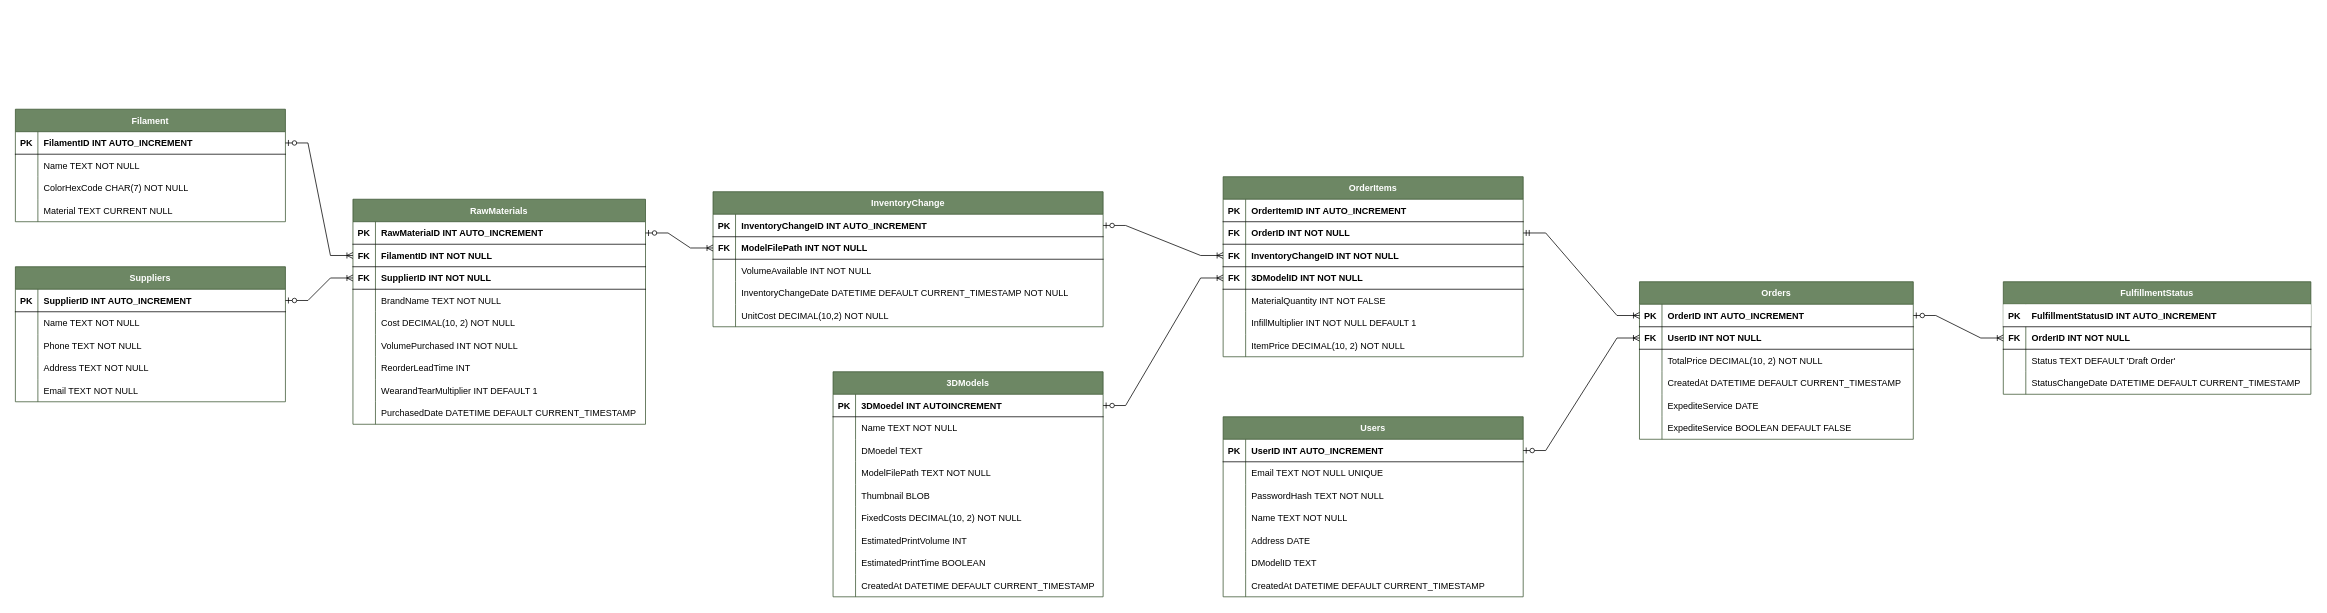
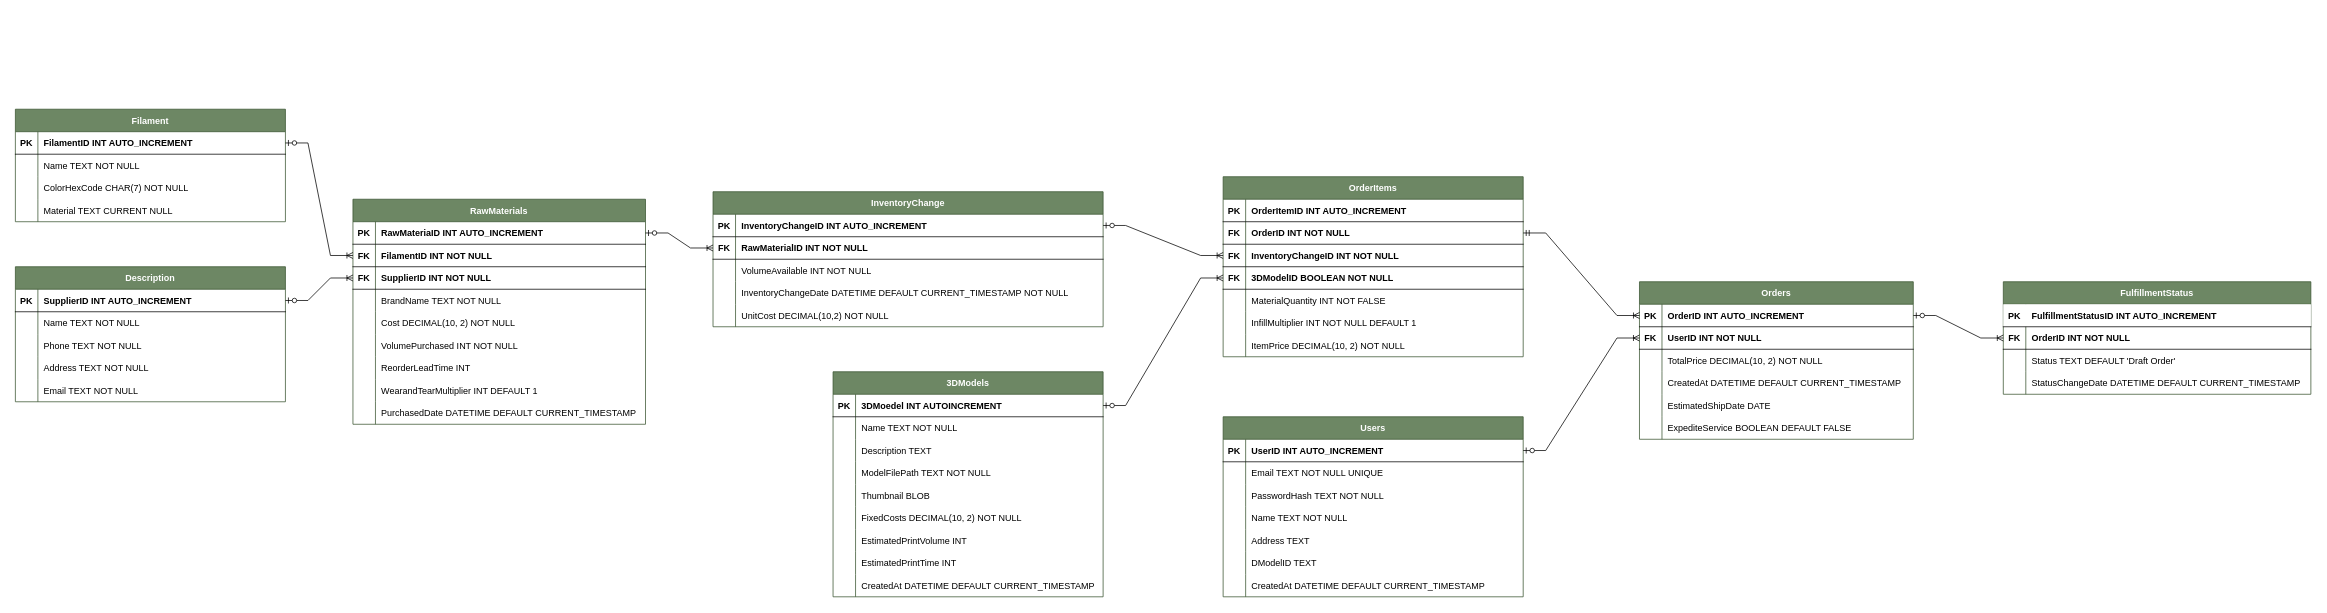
(800, 248) -> (801, 248)
(150, 278) -> (150, 278)
(1302, 278) -> (1312, 278)
(1714, 406) -> (1719, 406)
(889, 451) -> (898, 451)
(1280, 541) -> (1280, 541)
(922, 563) -> (912, 563)
